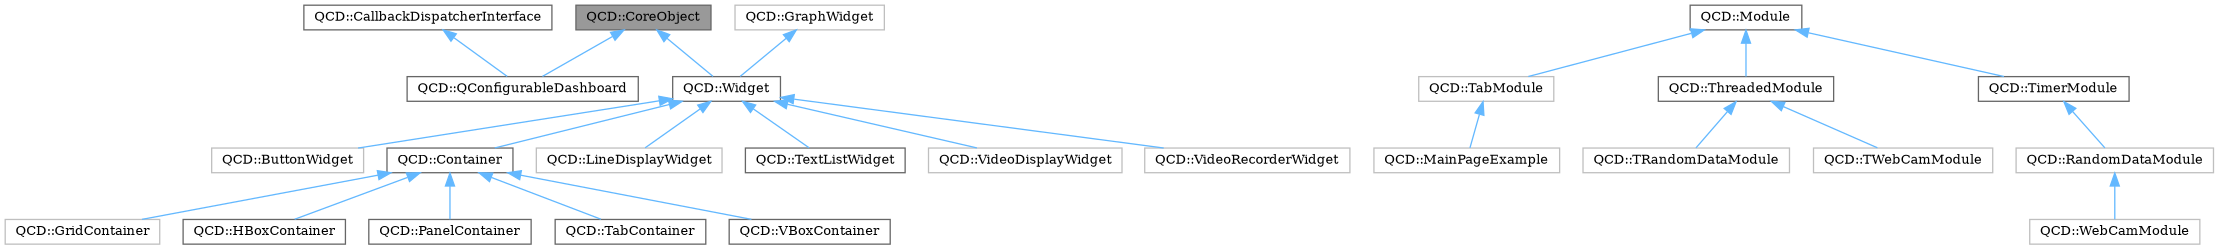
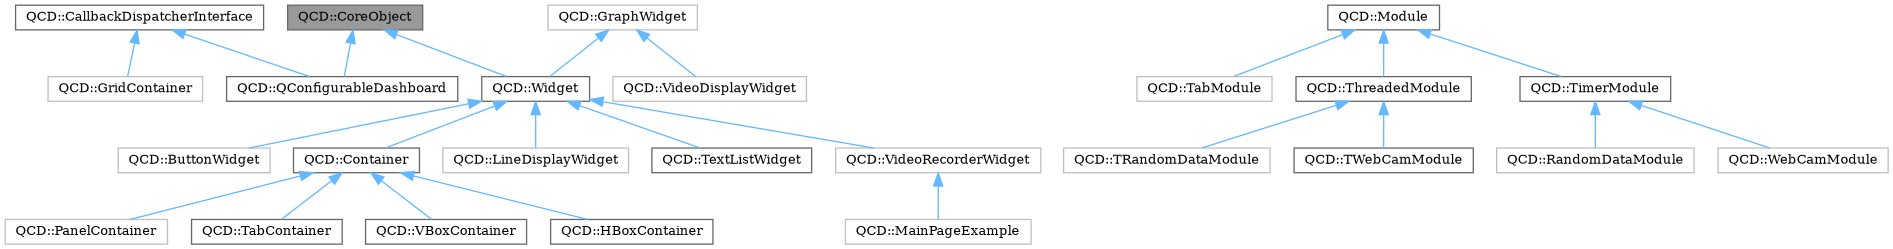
(882, 126) -> (671, 57)
(1475, 131) -> (938, 203)
(1903, 160) -> (1384, 160)
(260, 197) -> (131, 60)
(2115, 203) -> (1705, 127)
(450, 232) -> (86, 232)
